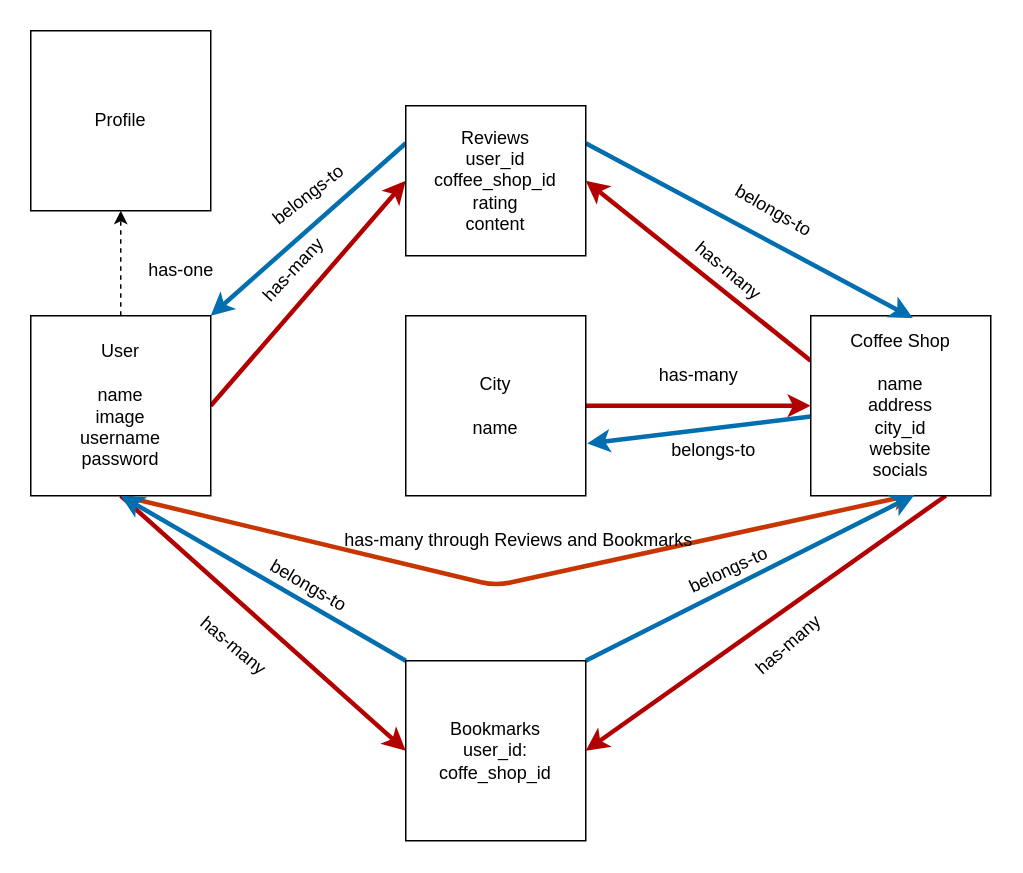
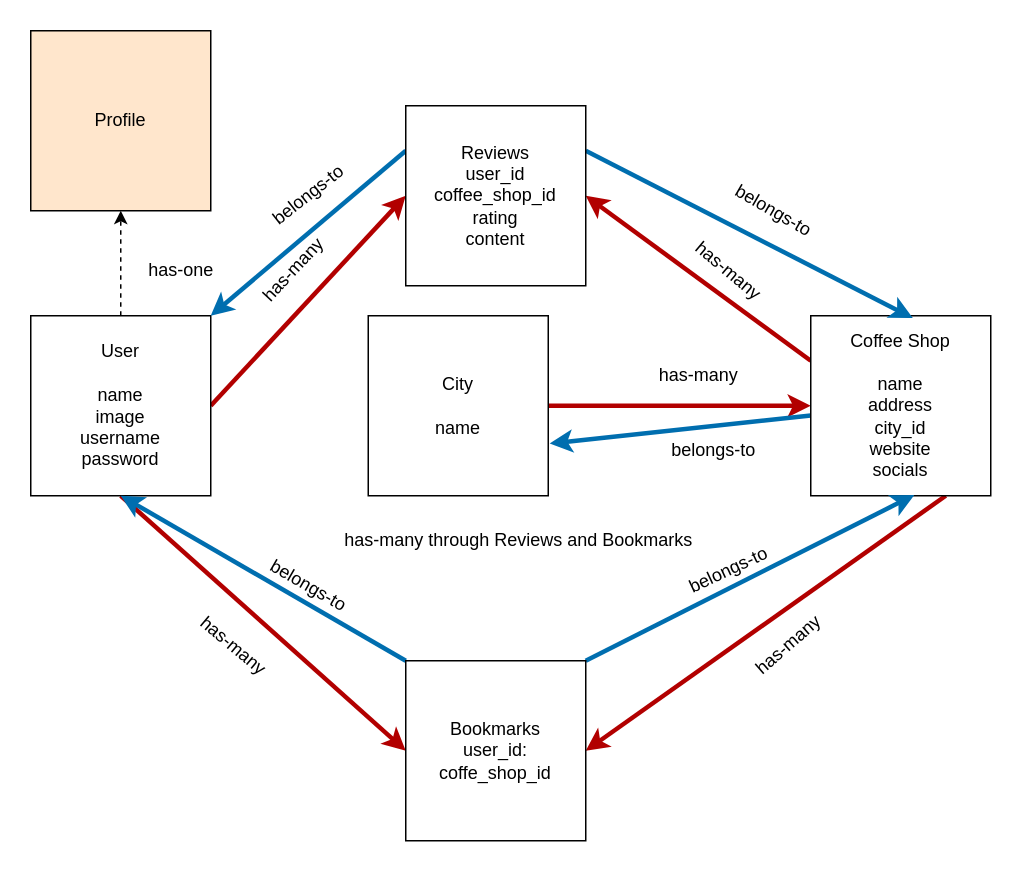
(121, 121) -> (121, 121)
(496, 181) -> (496, 196)
(496, 406) -> (458, 406)
(521, 580) -> none
